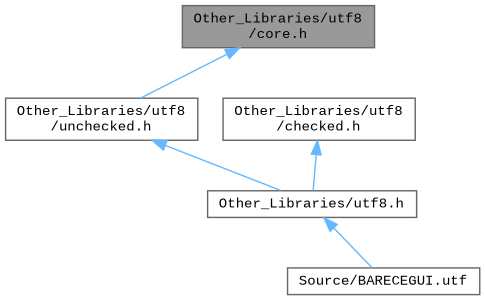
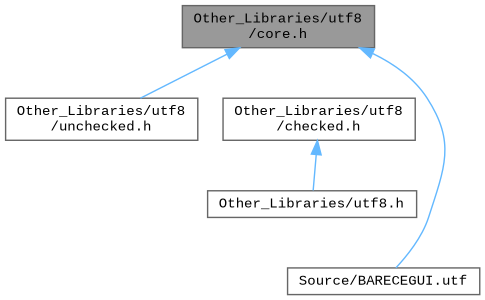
(223, 168) -> none
(353, 248) -> (445, 152)
